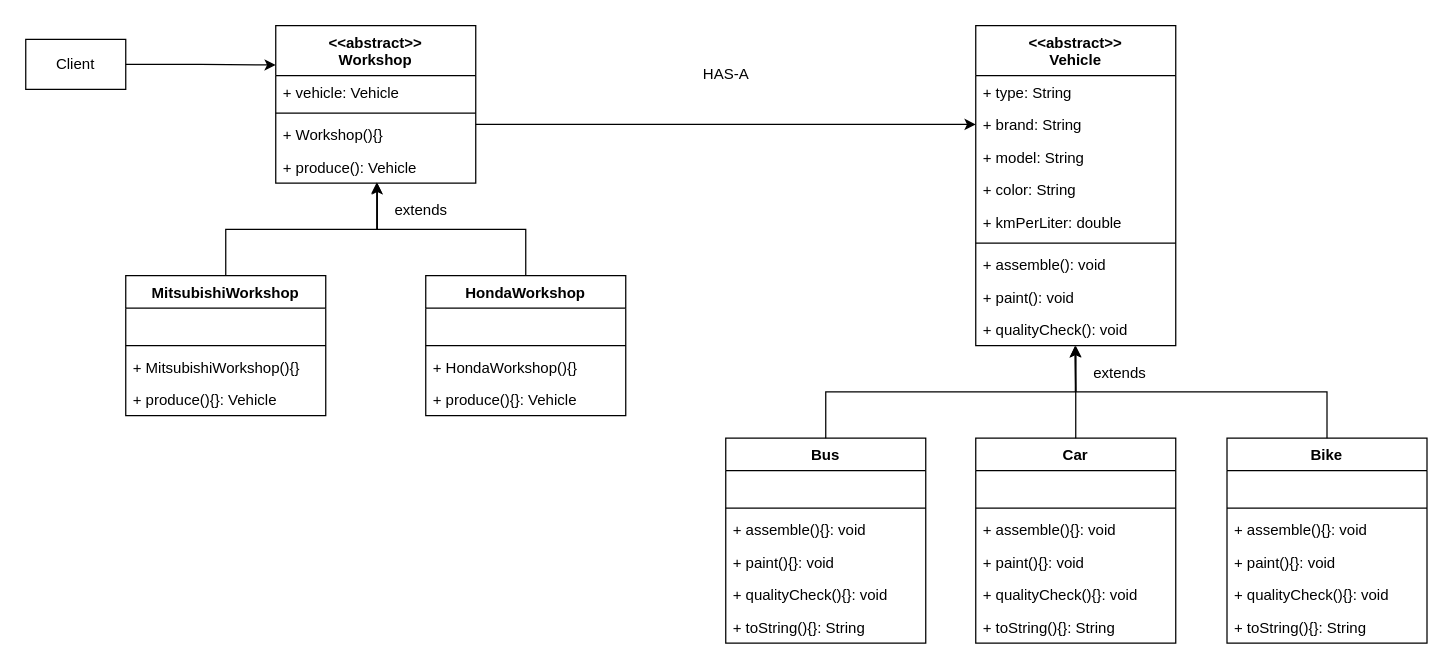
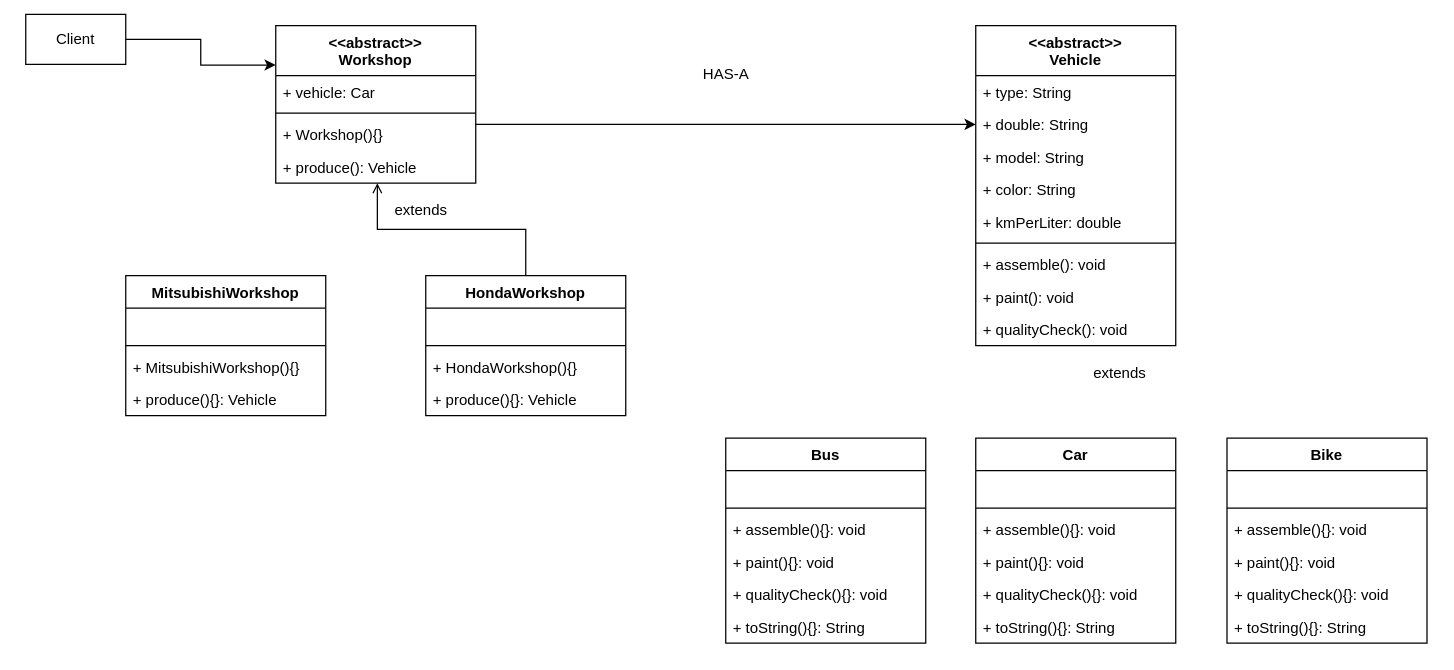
(76, 64) -> (76, 39)
(344, 93) -> (332, 93)
(1038, 125) -> (1040, 125)
(278, 229) -> none
(378, 229) -> (377, 188)
(927, 392) -> none
(1224, 392) -> none
(1076, 415) -> none
